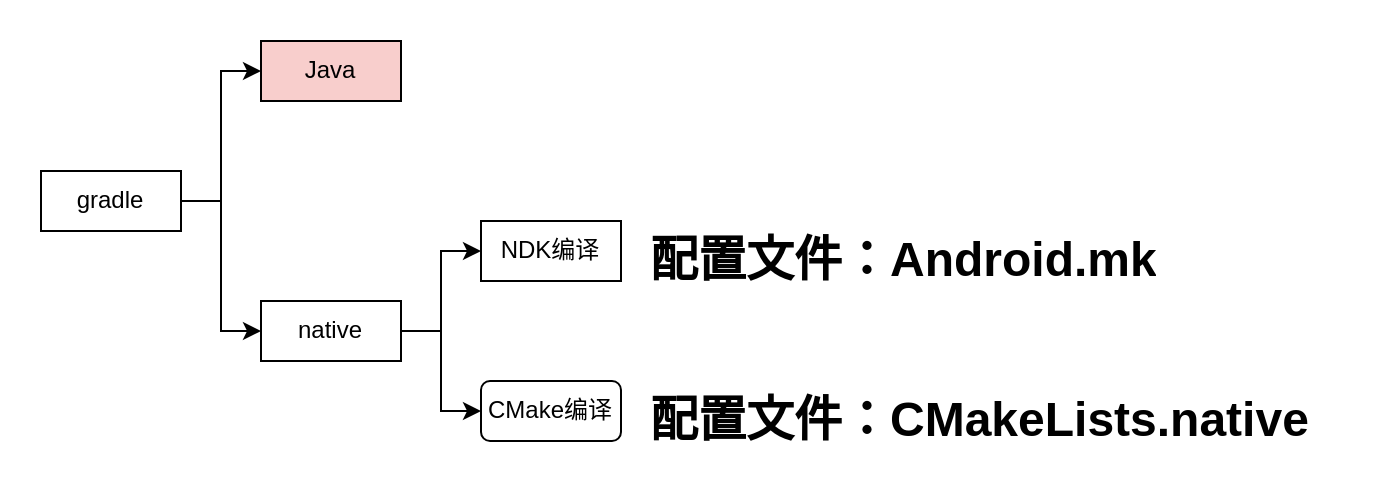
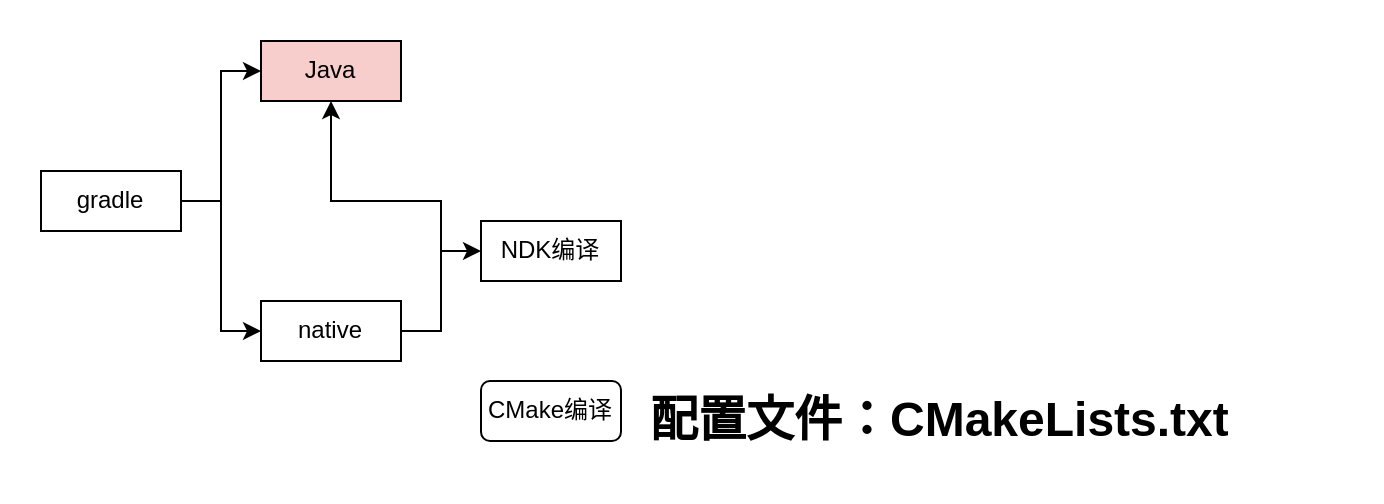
(991, 261) -> none
(816, 375) -> (799, 375)
(441, 386) -> (366, 201)
